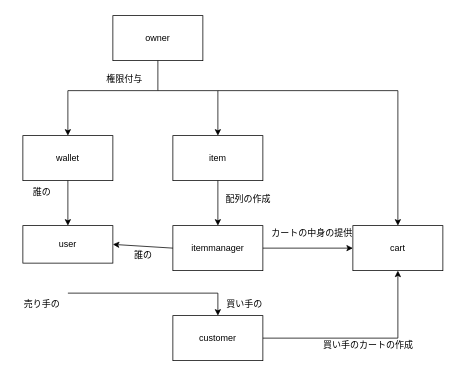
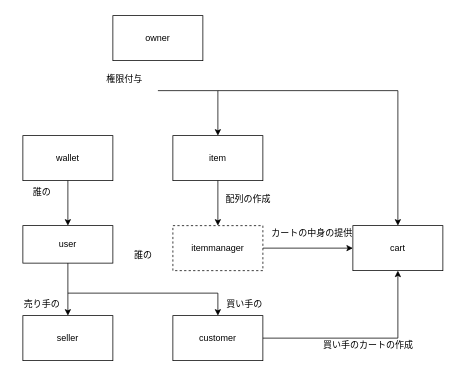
(113, 90) -> none
(146, 246) -> none
(218, 248) -> (218, 248)
none -> (68, 309)
none -> (68, 338)
